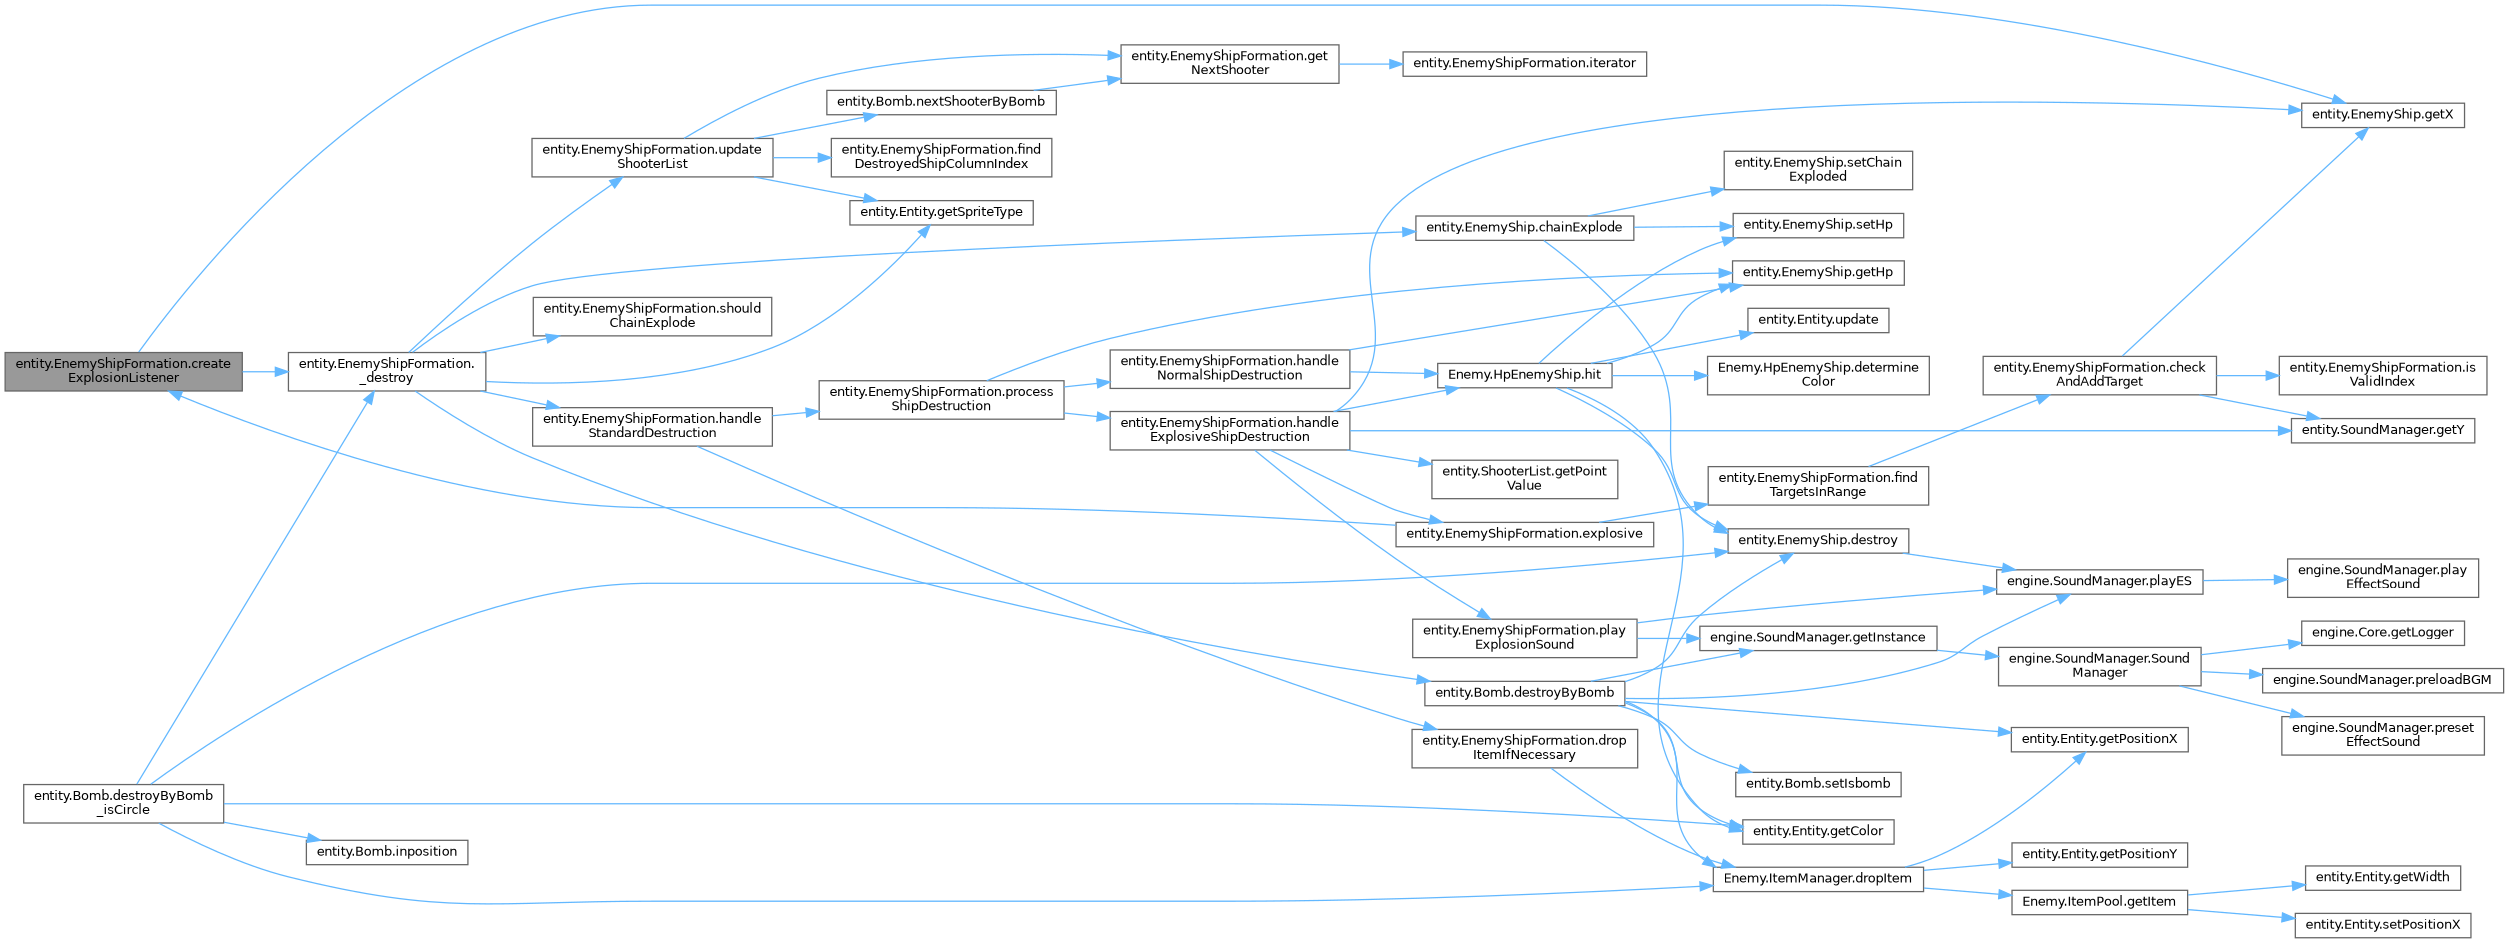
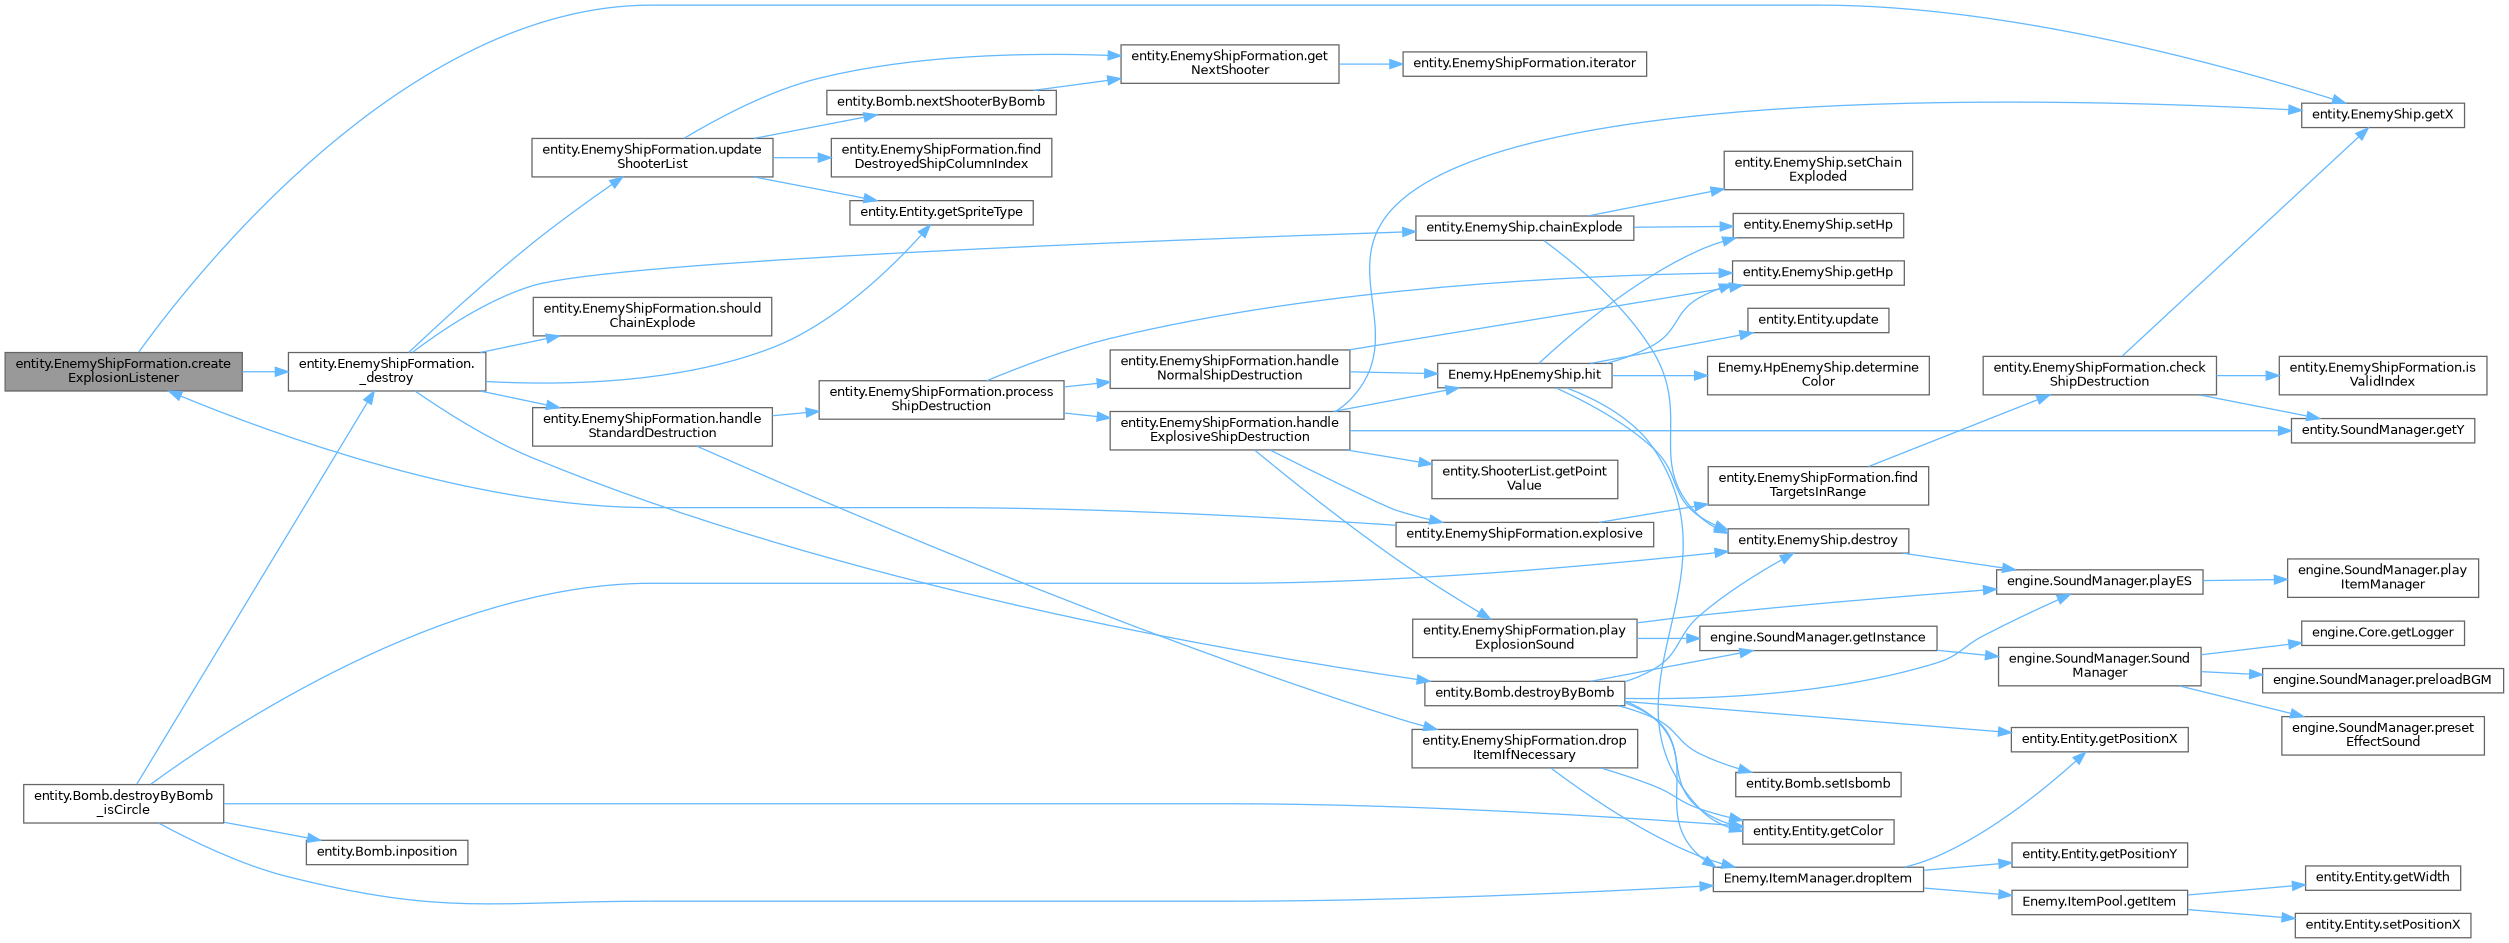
(2100, 376) -> (2100, 376)
(2383, 578) -> (2383, 578)
none -> (1666, 791)
